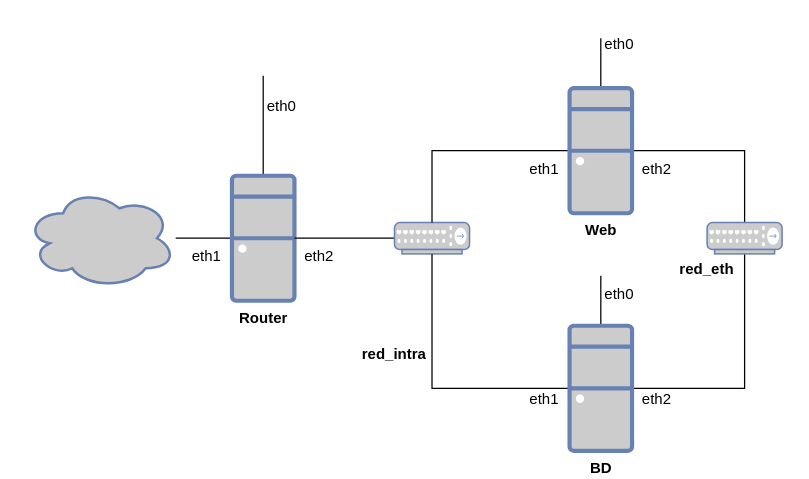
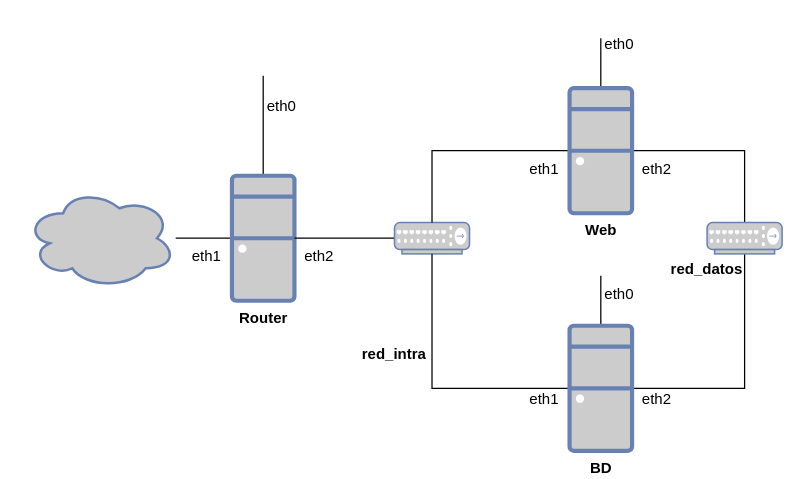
(707, 269) -> (707, 269)
